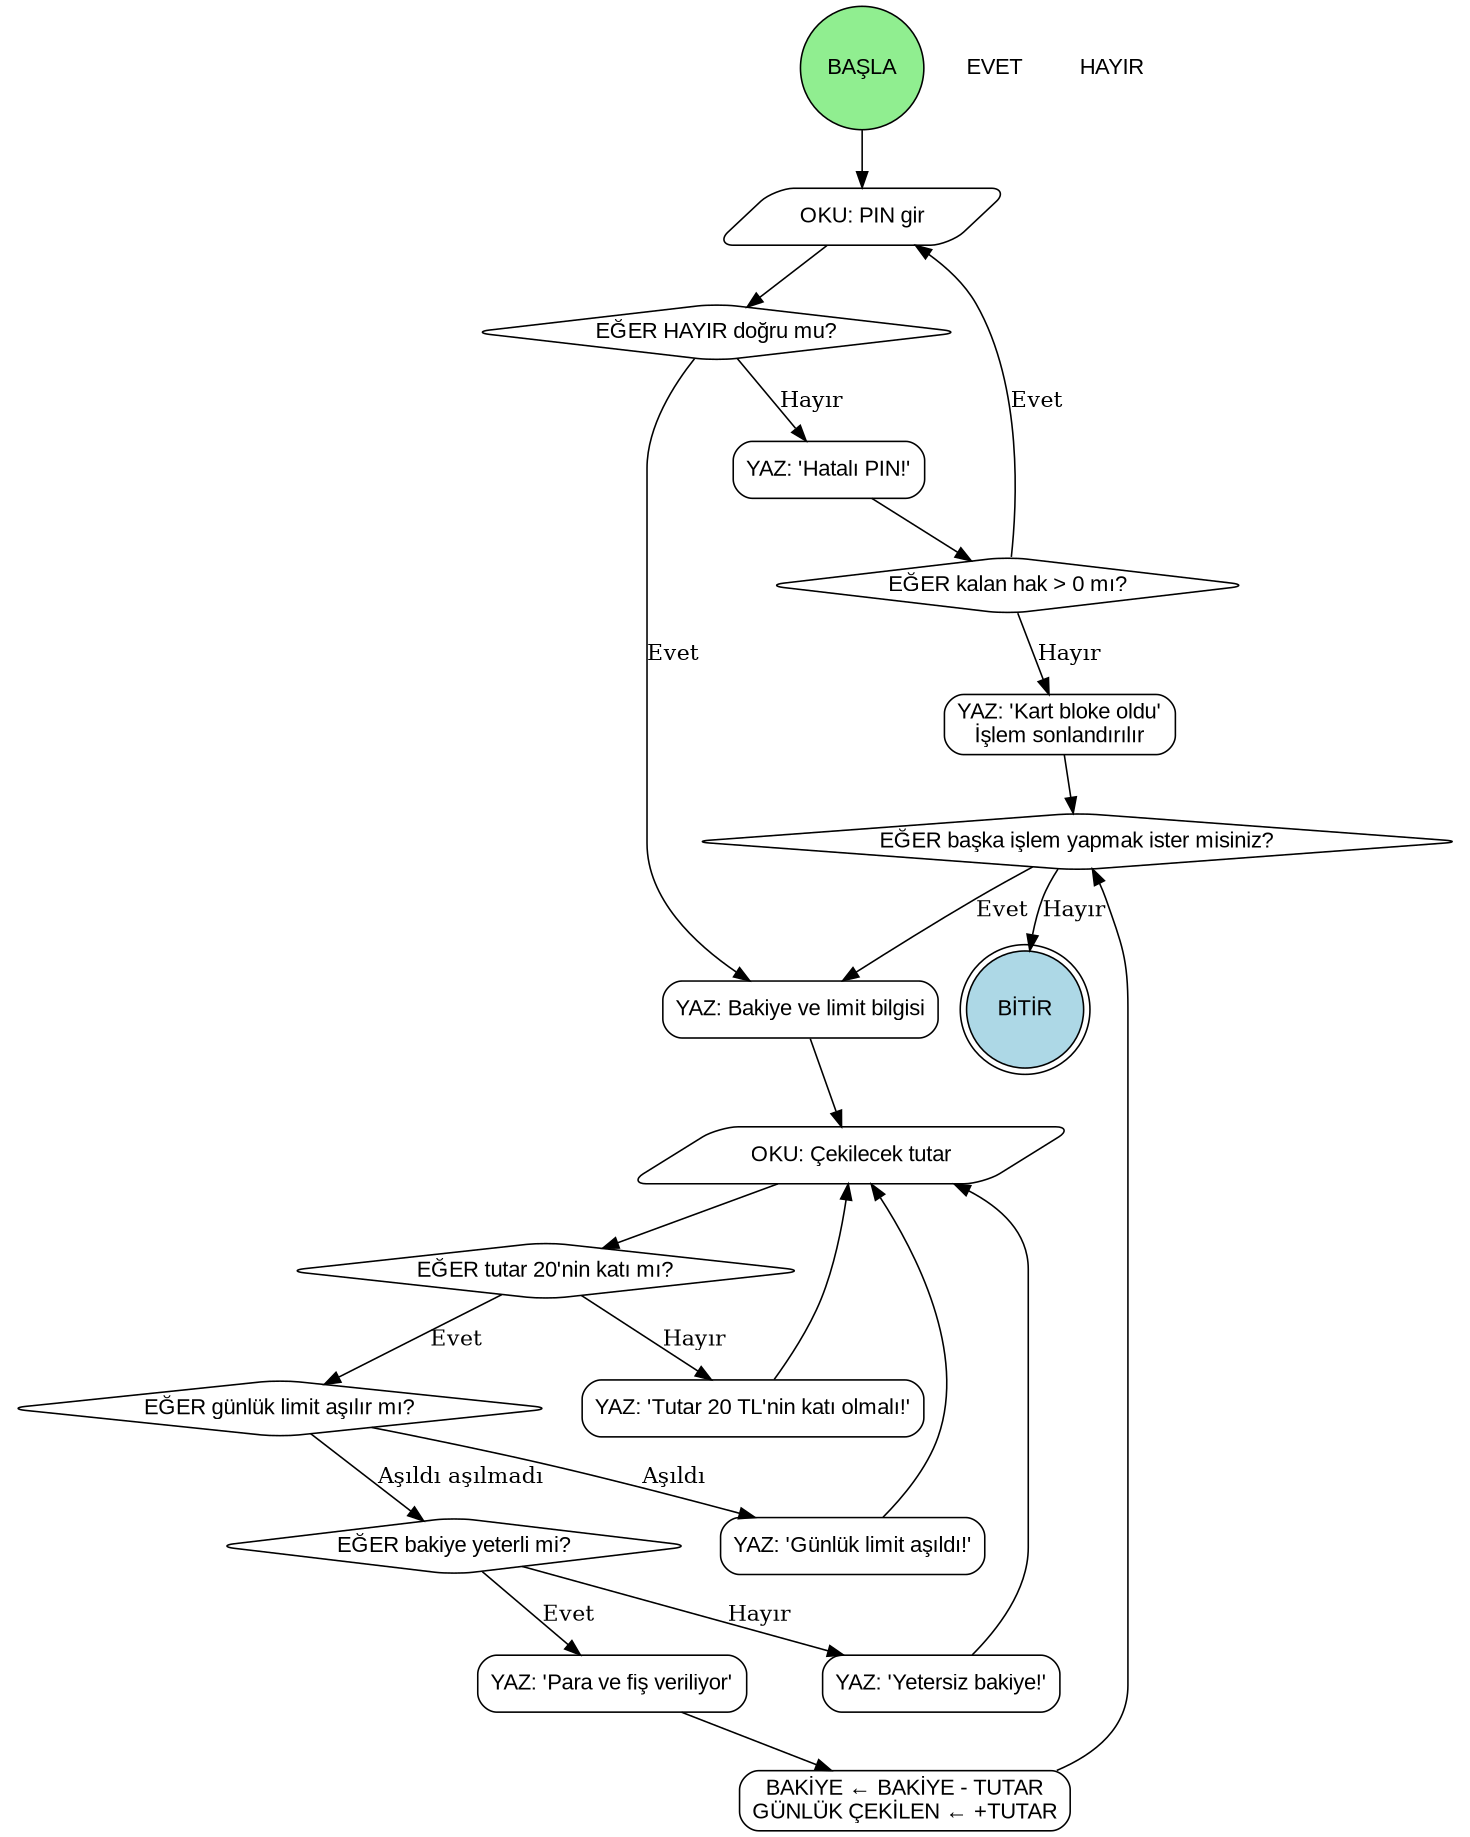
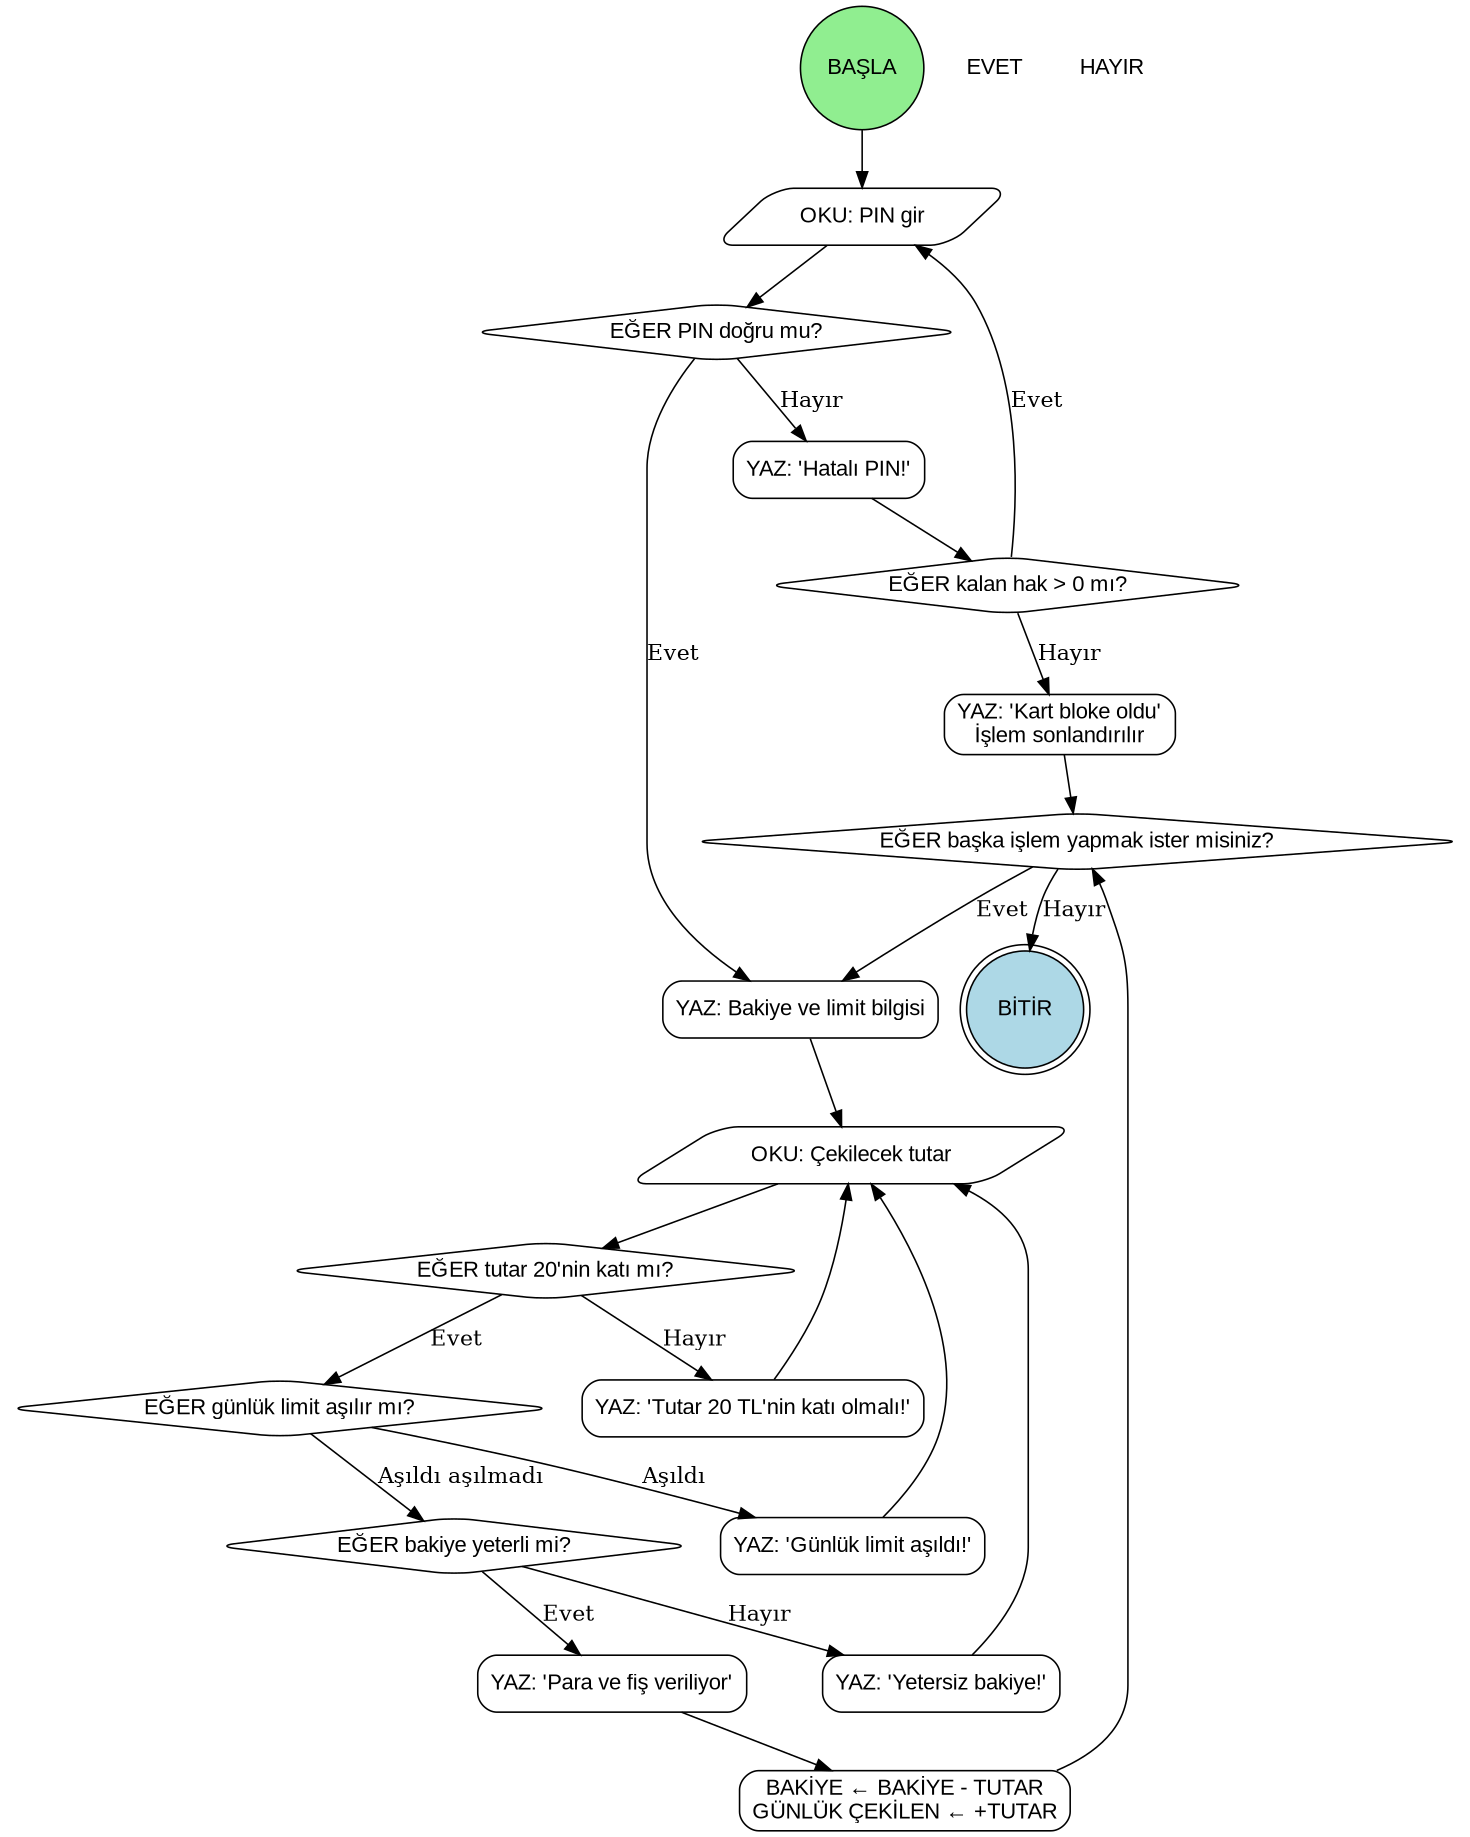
(717, 332) -> (717, 332)
